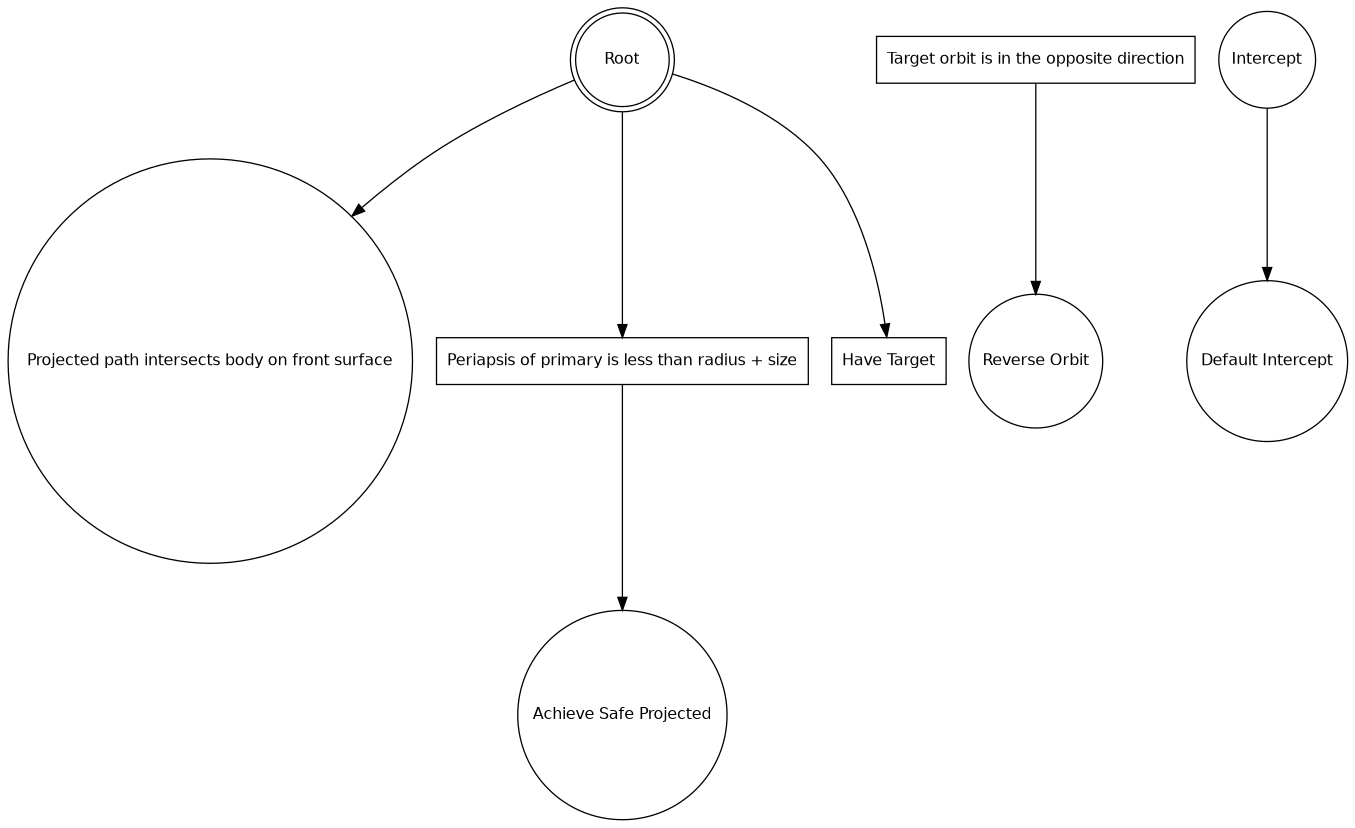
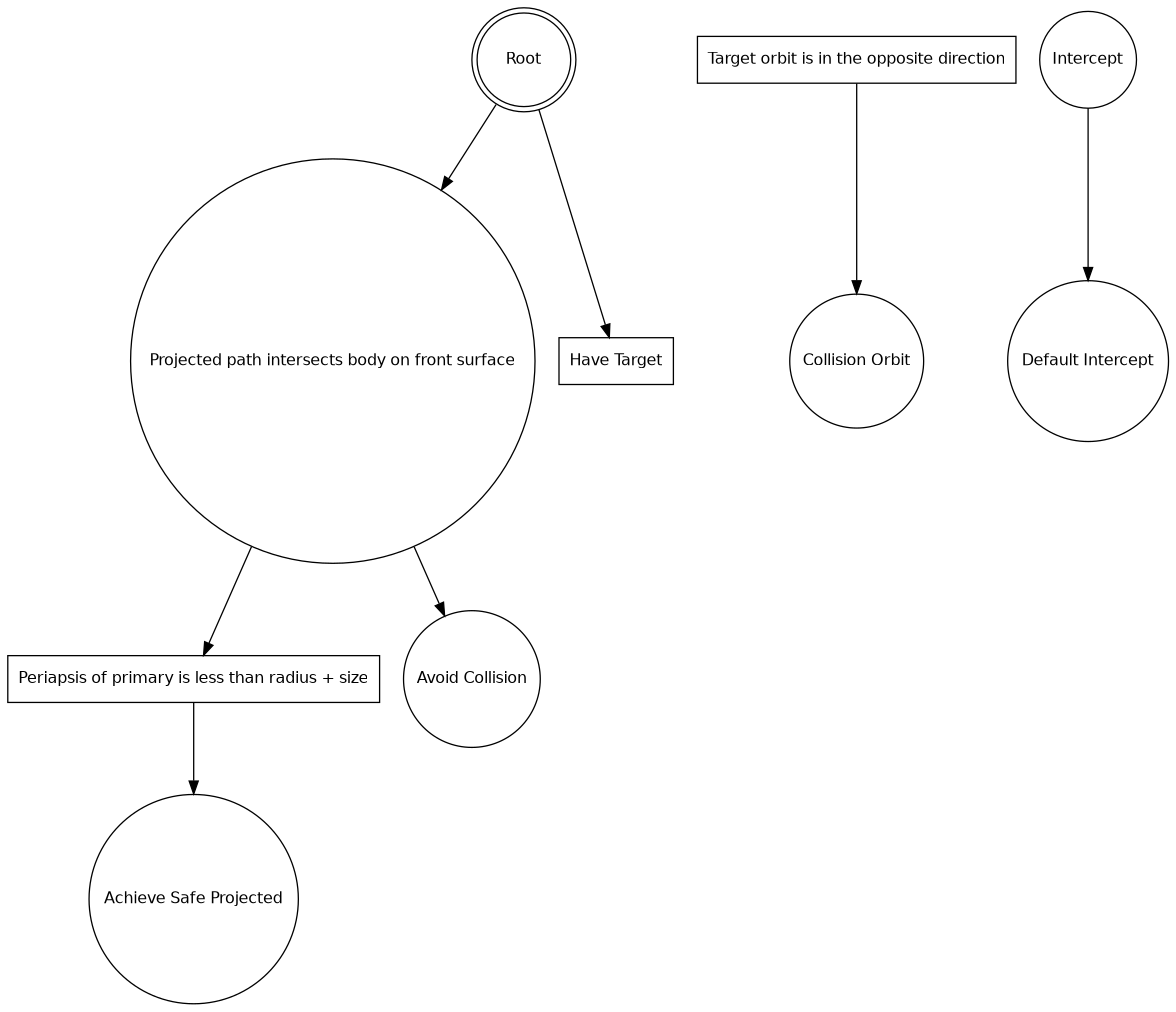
(622, 218) -> (230, 595)
(1036, 361) -> (857, 361)
none -> (472, 679)
